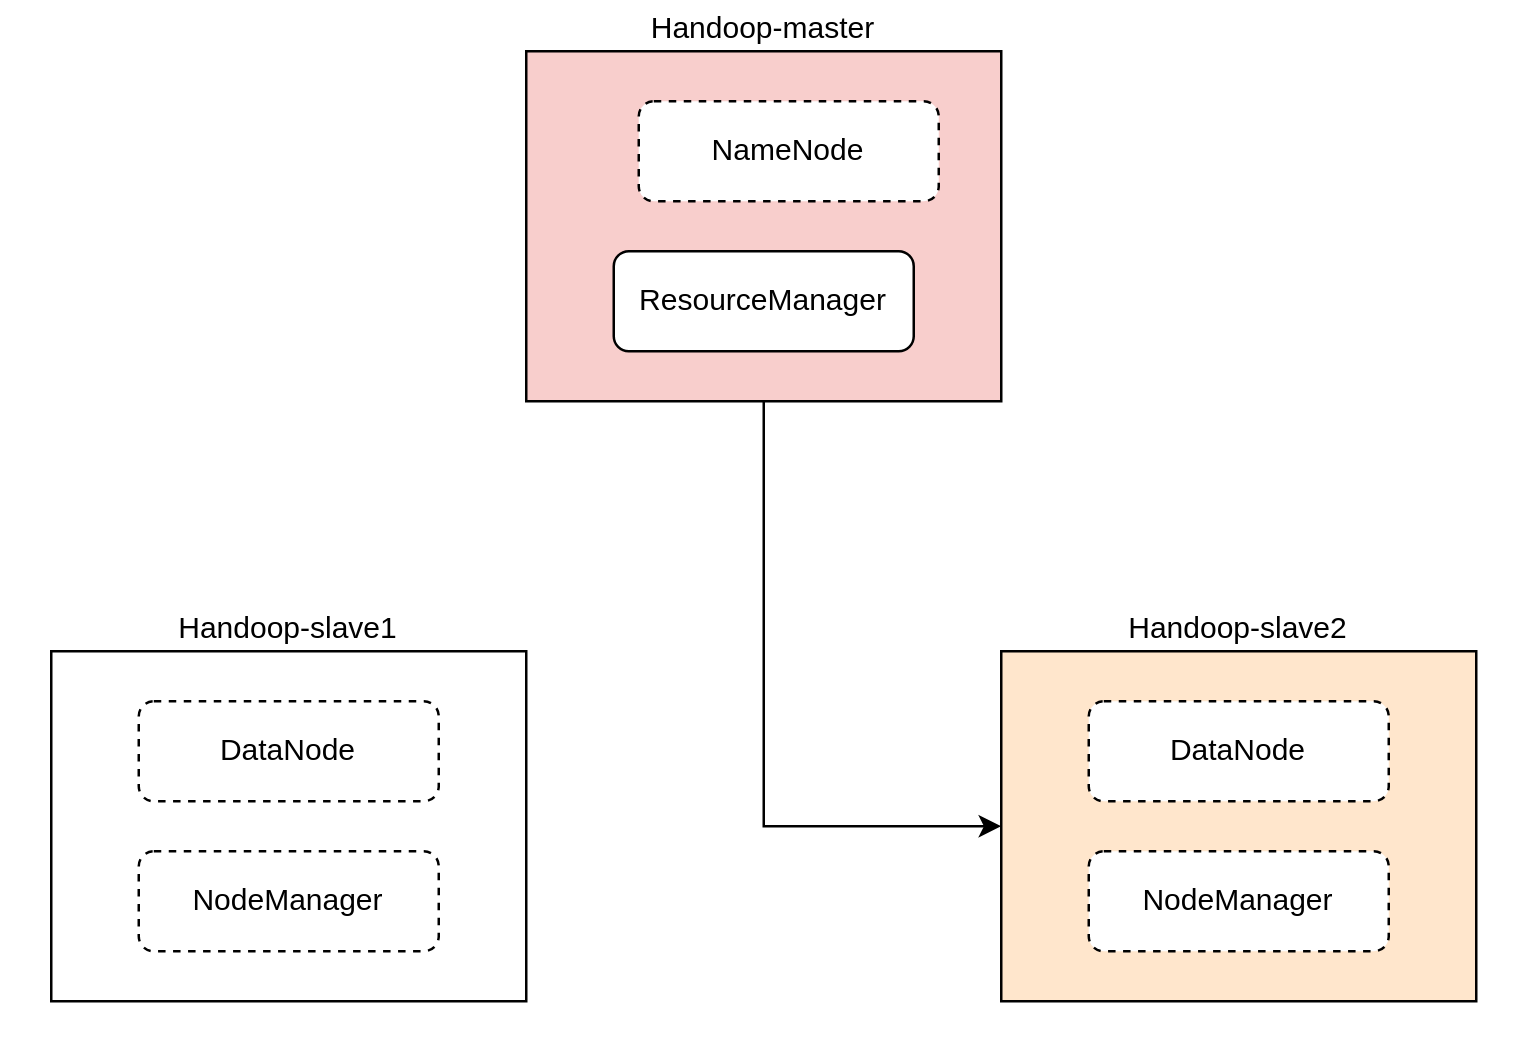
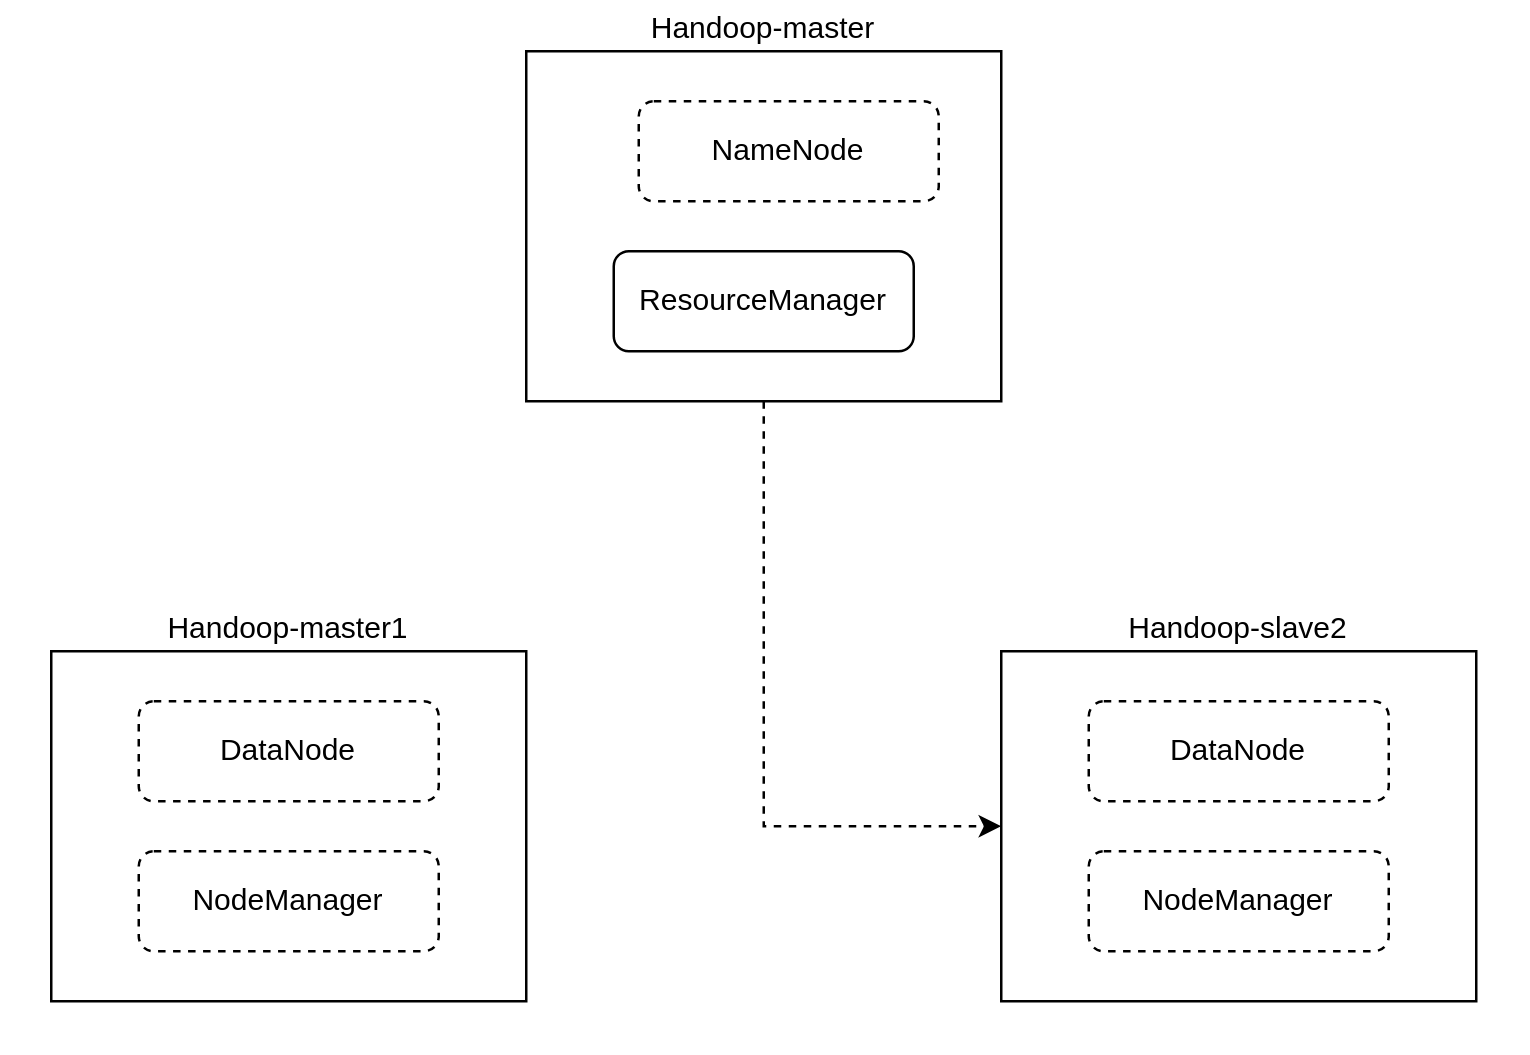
(764, 226) -> (764, 226)
(289, 626) -> (289, 626)
(764, 727) -> (764, 727)
(1239, 826) -> (1239, 826)
